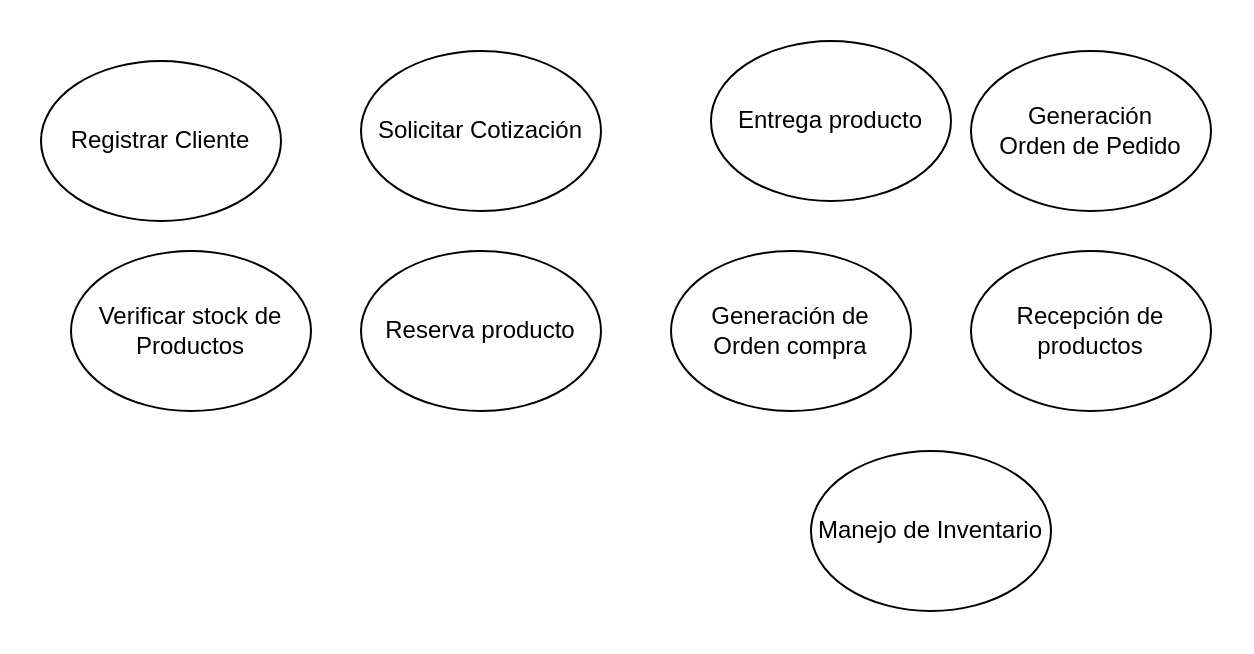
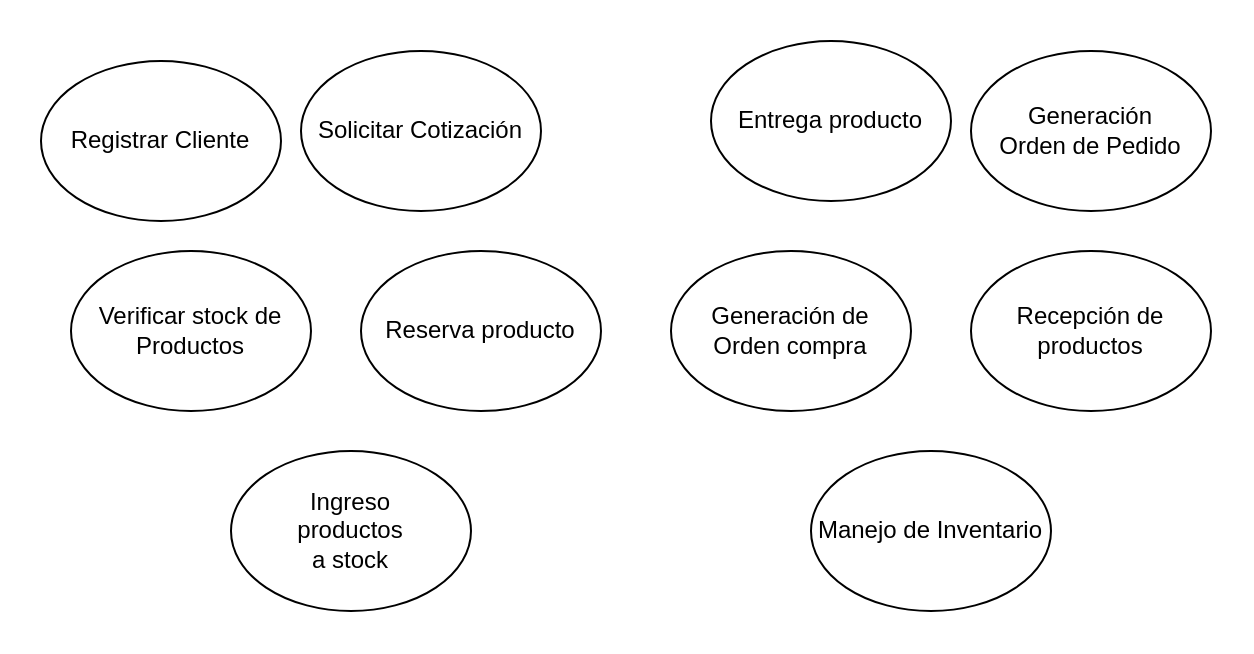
(481, 131) -> (421, 131)
none -> (351, 531)
